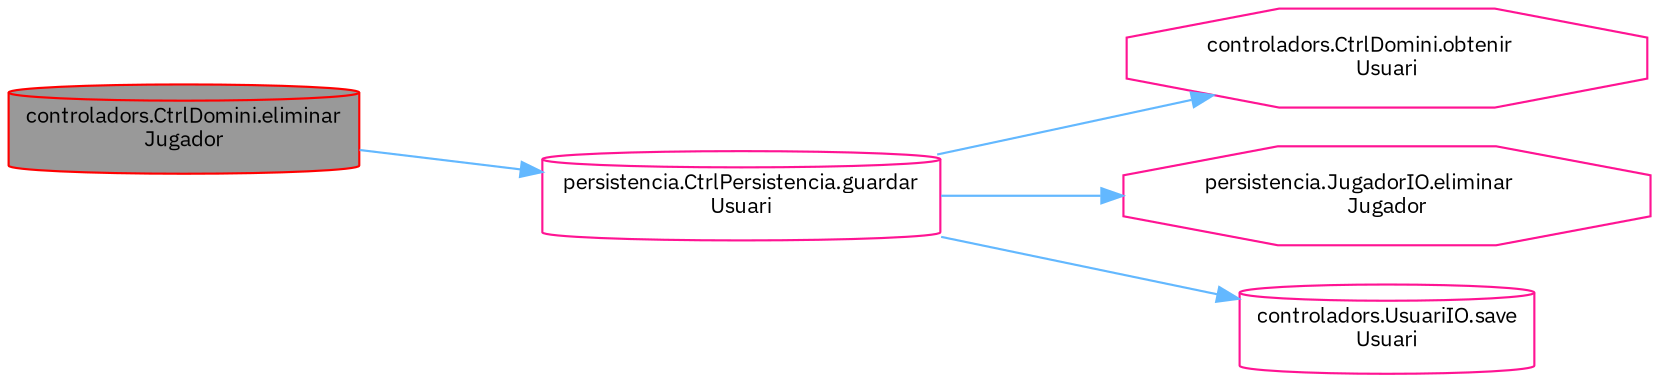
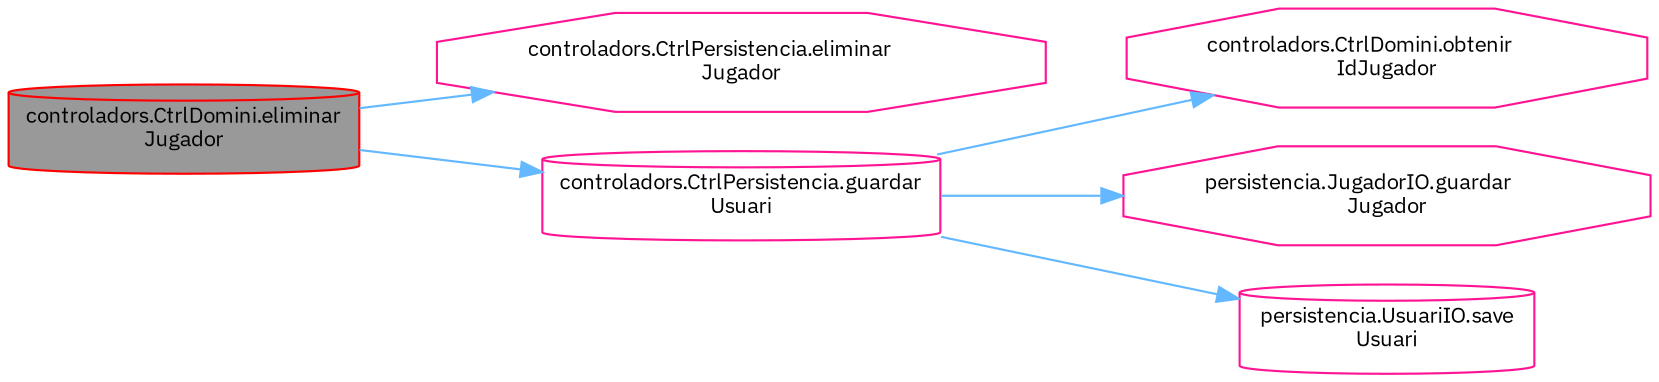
(1387, 58) -> (1387, 58)
none -> (741, 62)
(741, 196) -> (741, 196)
(1387, 196) -> (1387, 196)
(1387, 329) -> (1387, 329)
